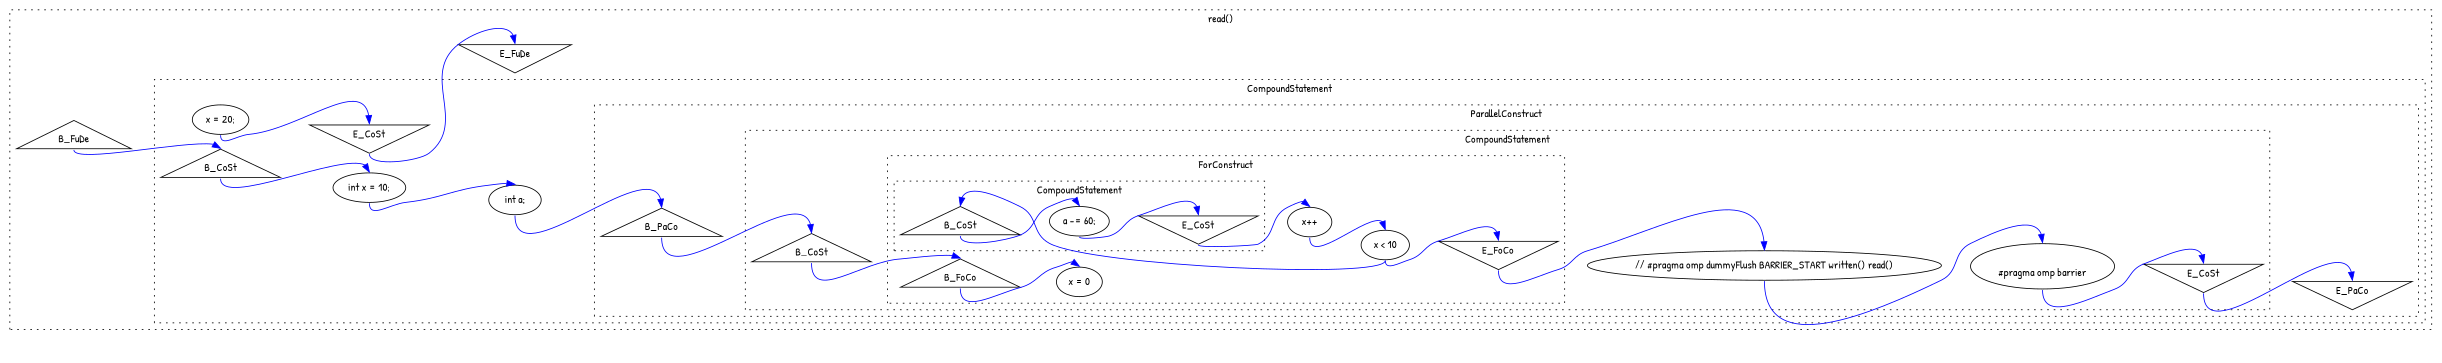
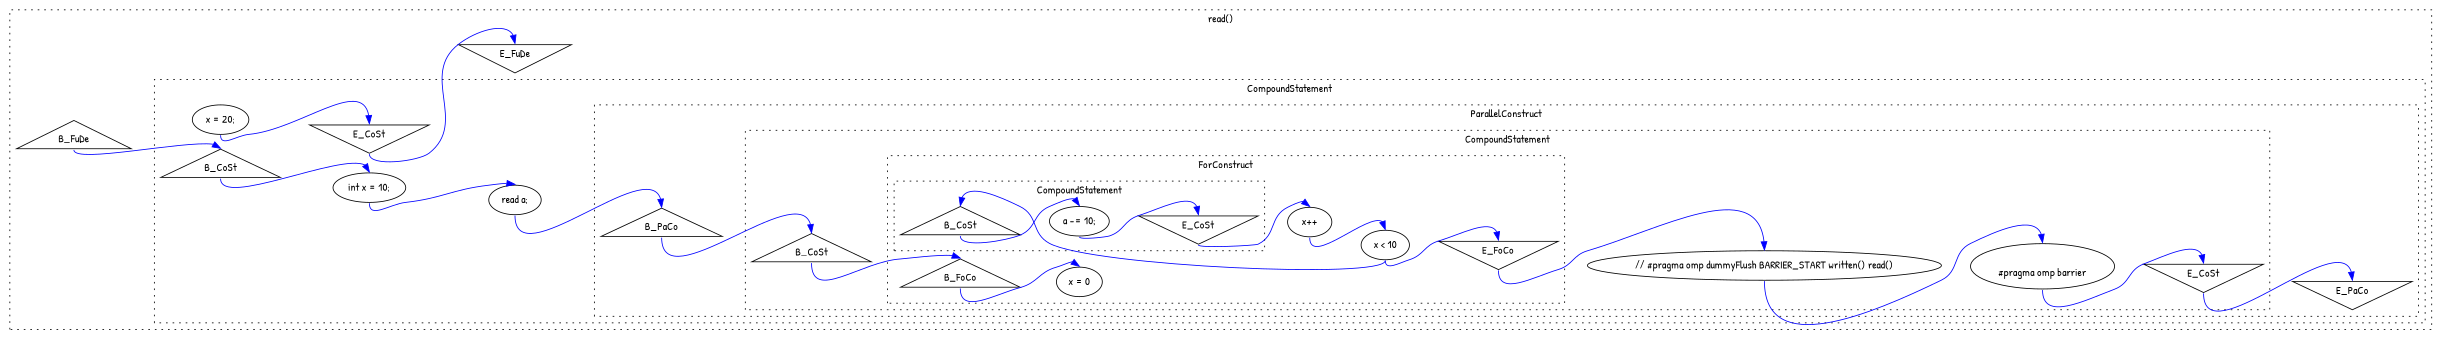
(515, 200) -> (515, 200)
(1079, 221) -> (1079, 221)
